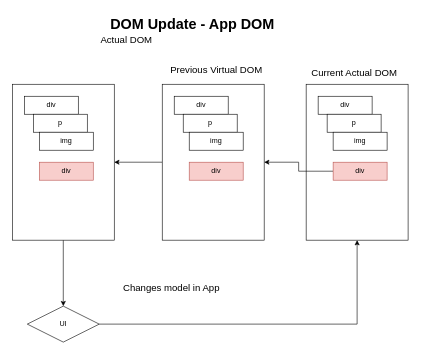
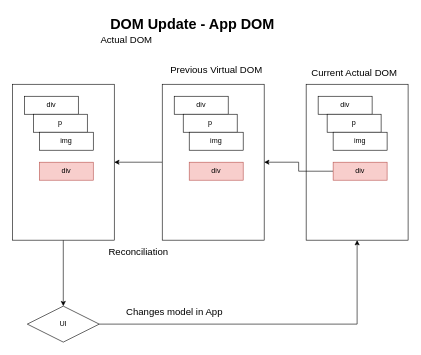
none -> (138, 252)
(171, 288) -> (174, 312)
